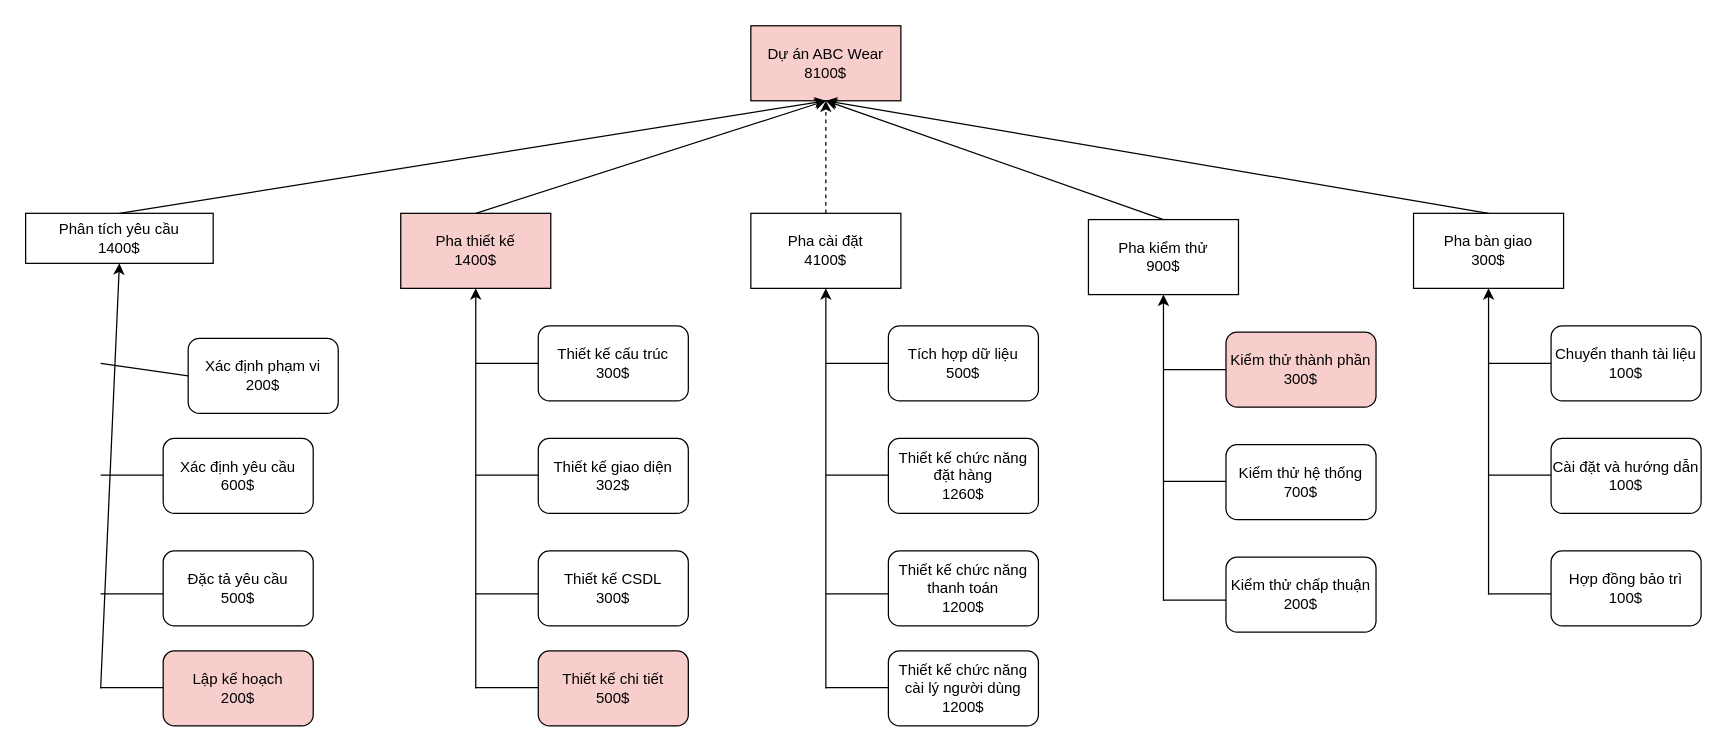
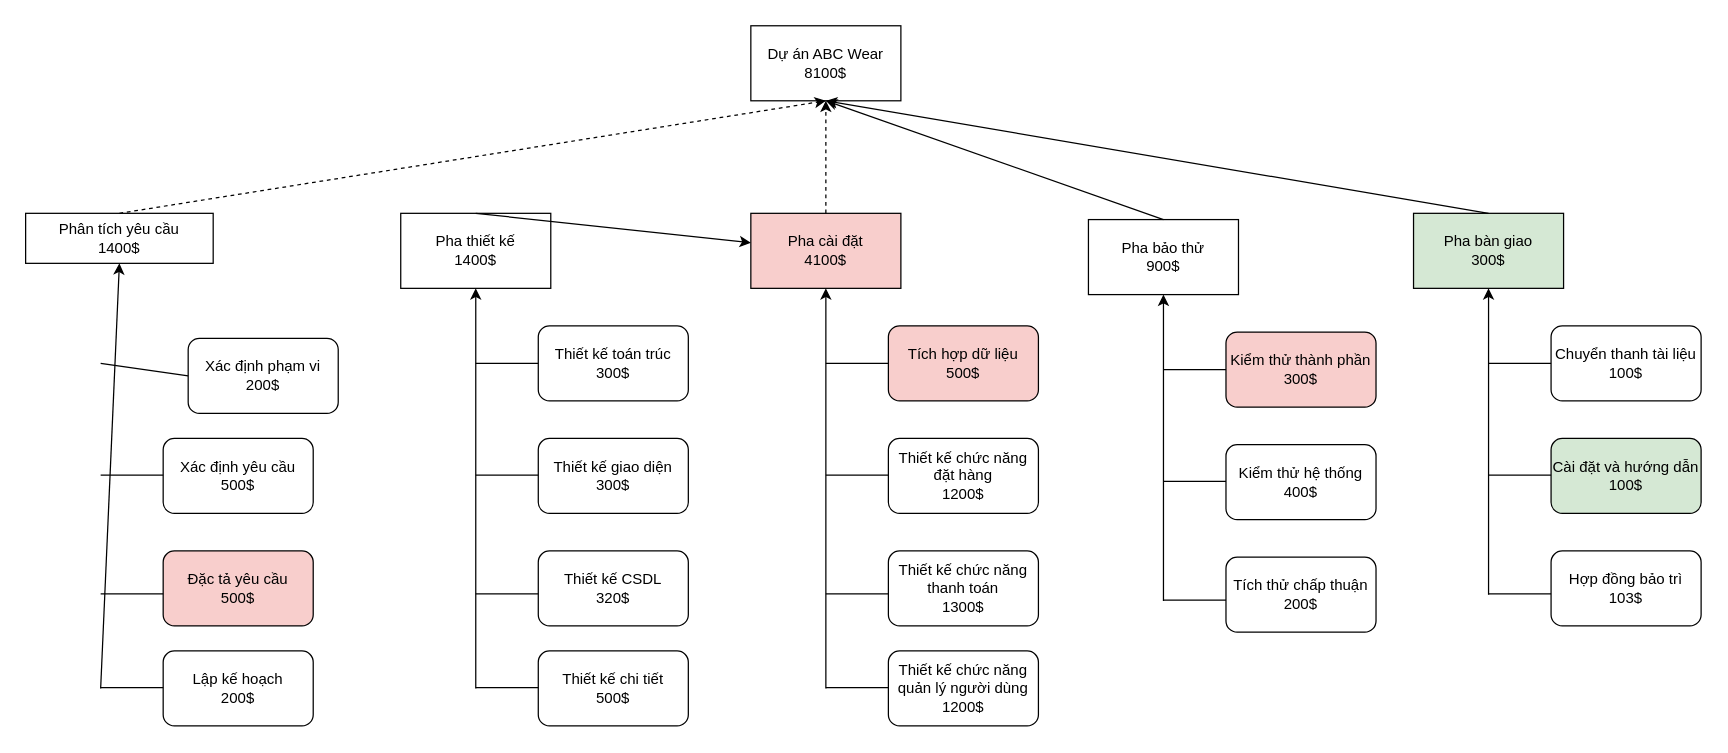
(826, 63) -> (826, 63)
(469, 157) -> (469, 157)
(646, 158) -> (609, 227)
(476, 251) -> (476, 251)
(826, 251) -> (826, 251)
(1488, 251) -> (1488, 251)
(1163, 257) -> (1163, 257)
(613, 363) -> (613, 363)
(963, 363) -> (963, 363)
(238, 476) -> (238, 476)
(613, 476) -> (613, 476)
(963, 476) -> (963, 476)
(1626, 476) -> (1626, 476)
(1301, 482) -> (1301, 482)
(238, 588) -> (238, 588)
(613, 588) -> (613, 588)
(963, 588) -> (963, 588)
(1626, 588) -> (1626, 588)
(1301, 594) -> (1301, 594)
(238, 688) -> (238, 688)
(613, 688) -> (613, 688)
(963, 688) -> (963, 688)
